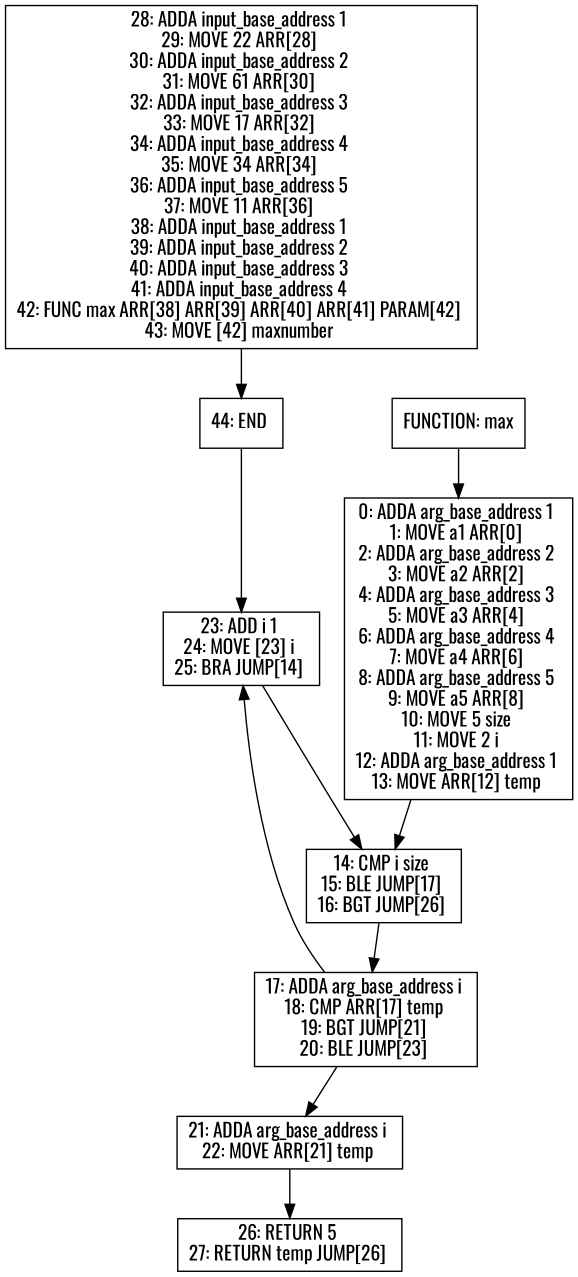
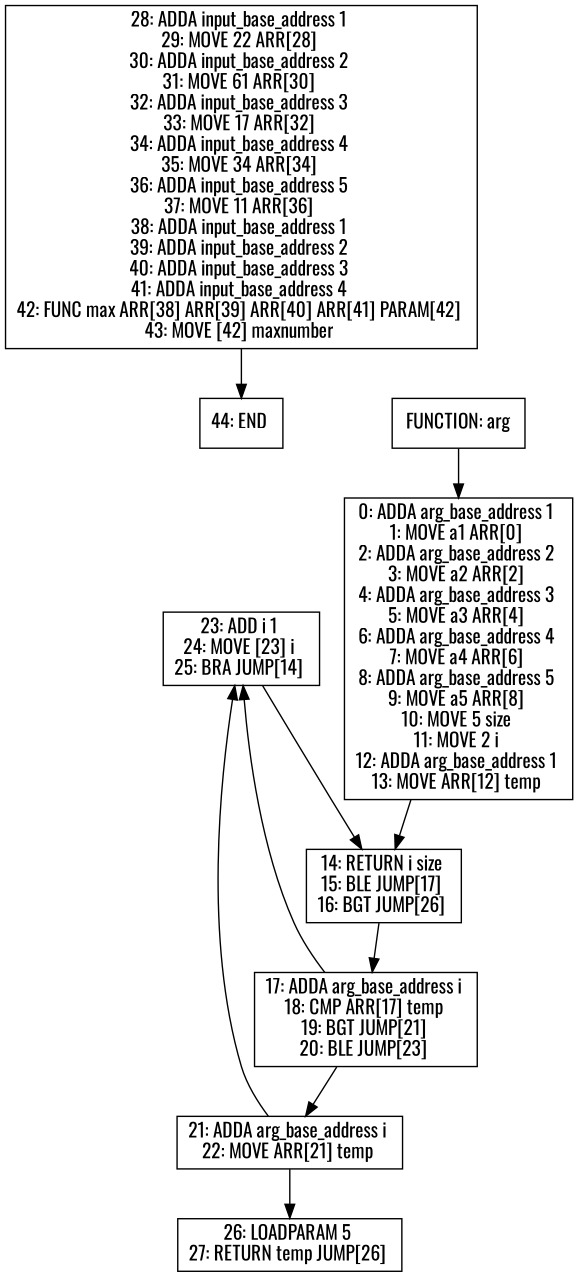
(459, 423) -> (459, 423)
(241, 523) -> (219, 912)
(384, 886) -> (384, 886)
(290, 1245) -> (290, 1245)
